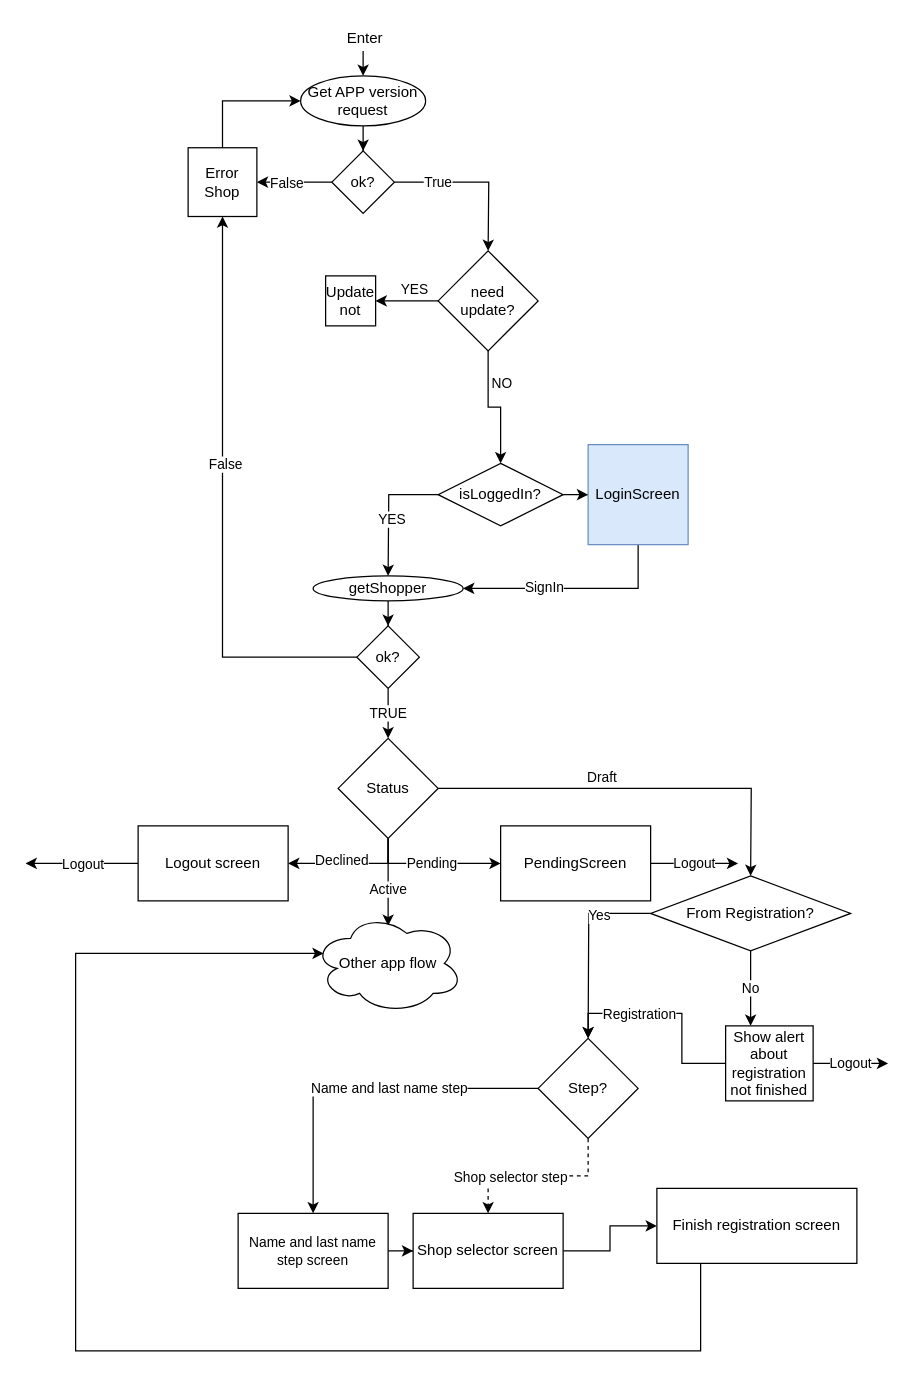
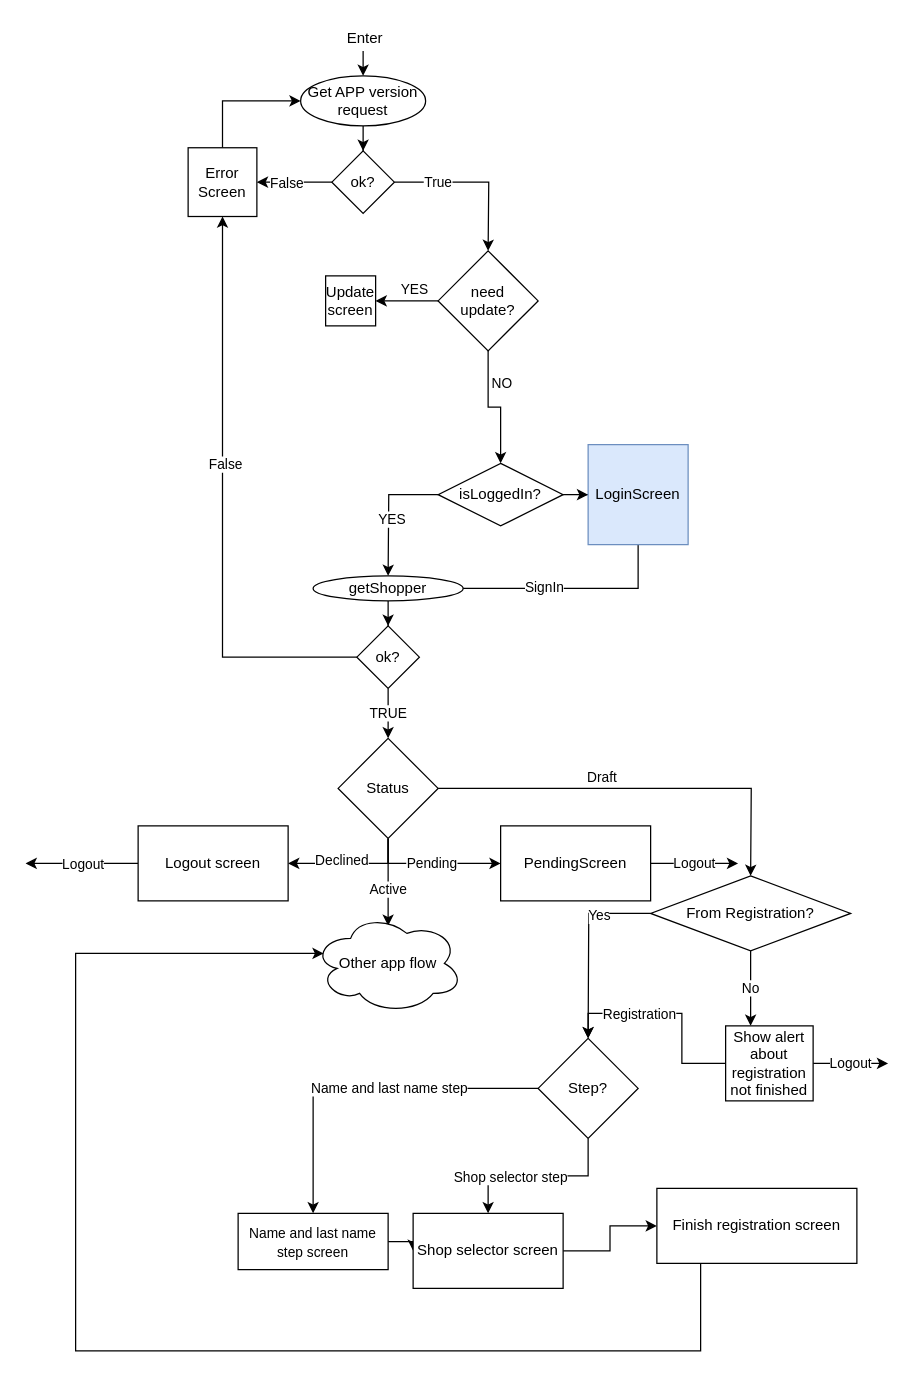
(223, 182) -> (223, 182)
(351, 301) -> (351, 301)
(473, 588) -> (469, 588)
(588, 1169) -> (588, 1169)
(313, 1251) -> (313, 1241)
